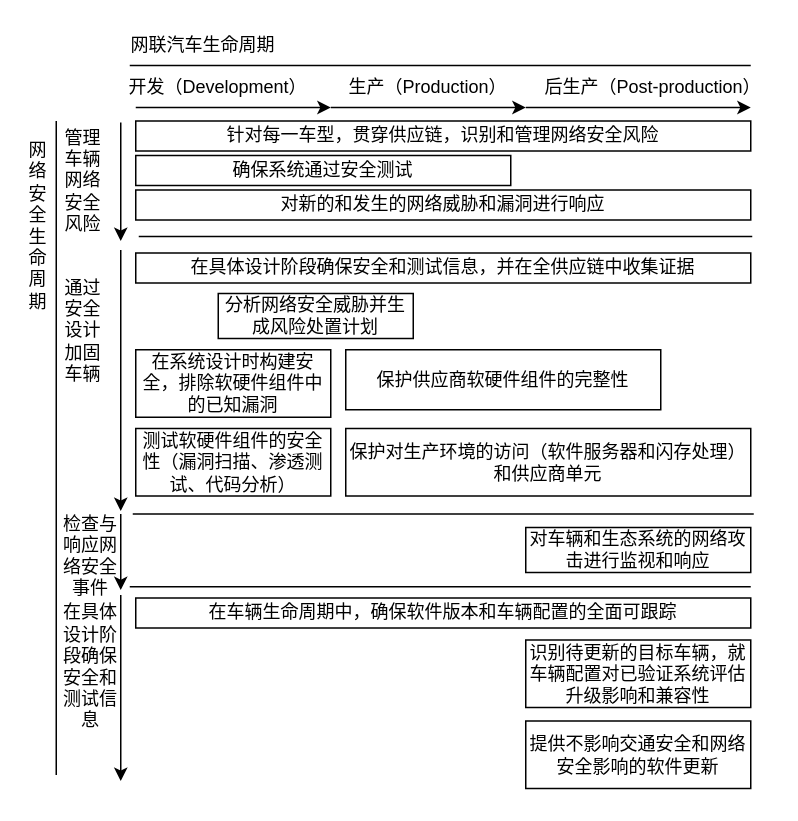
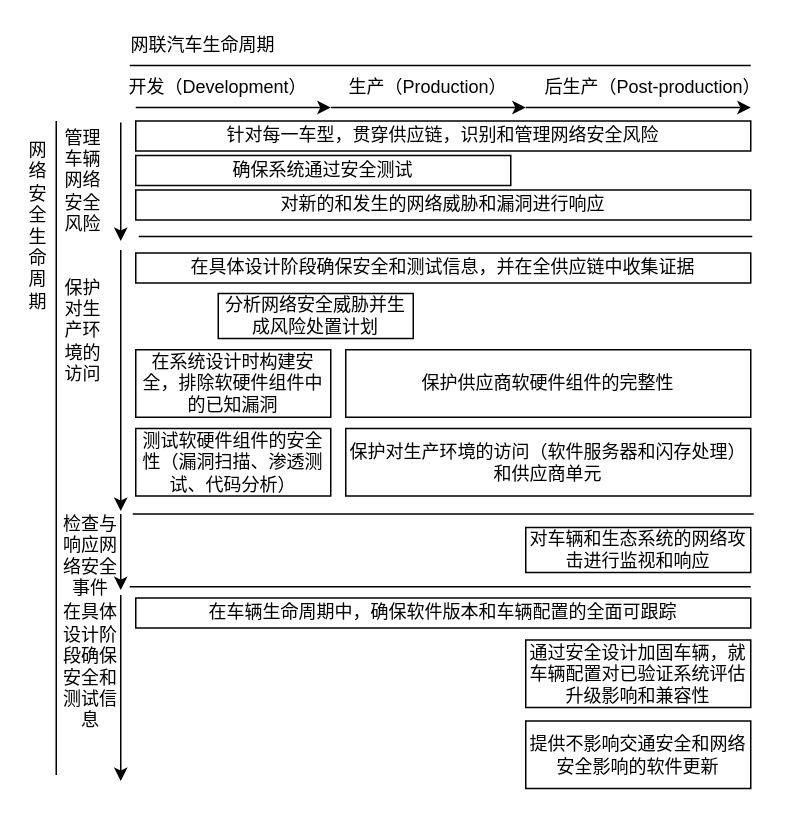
(83, 331) -> (83, 331)
(503, 380) -> (548, 383)
(638, 674) -> (638, 674)
